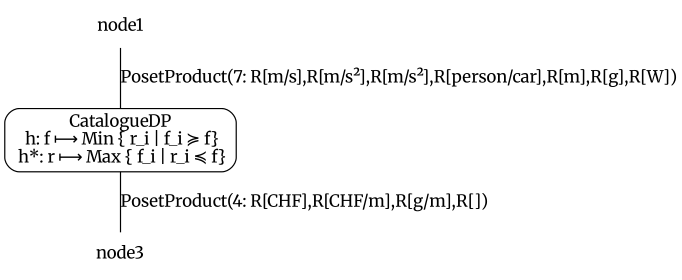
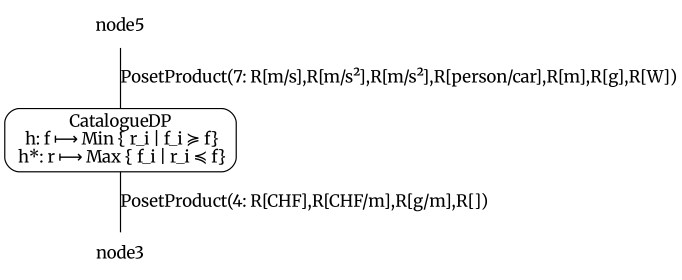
(120, 26) -> (120, 26)
